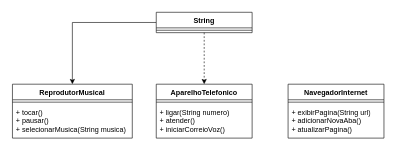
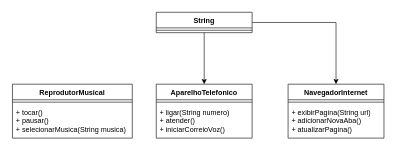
(86, 23) -> none
none -> (294, 23)
(204, 57) -> (204, 57)
